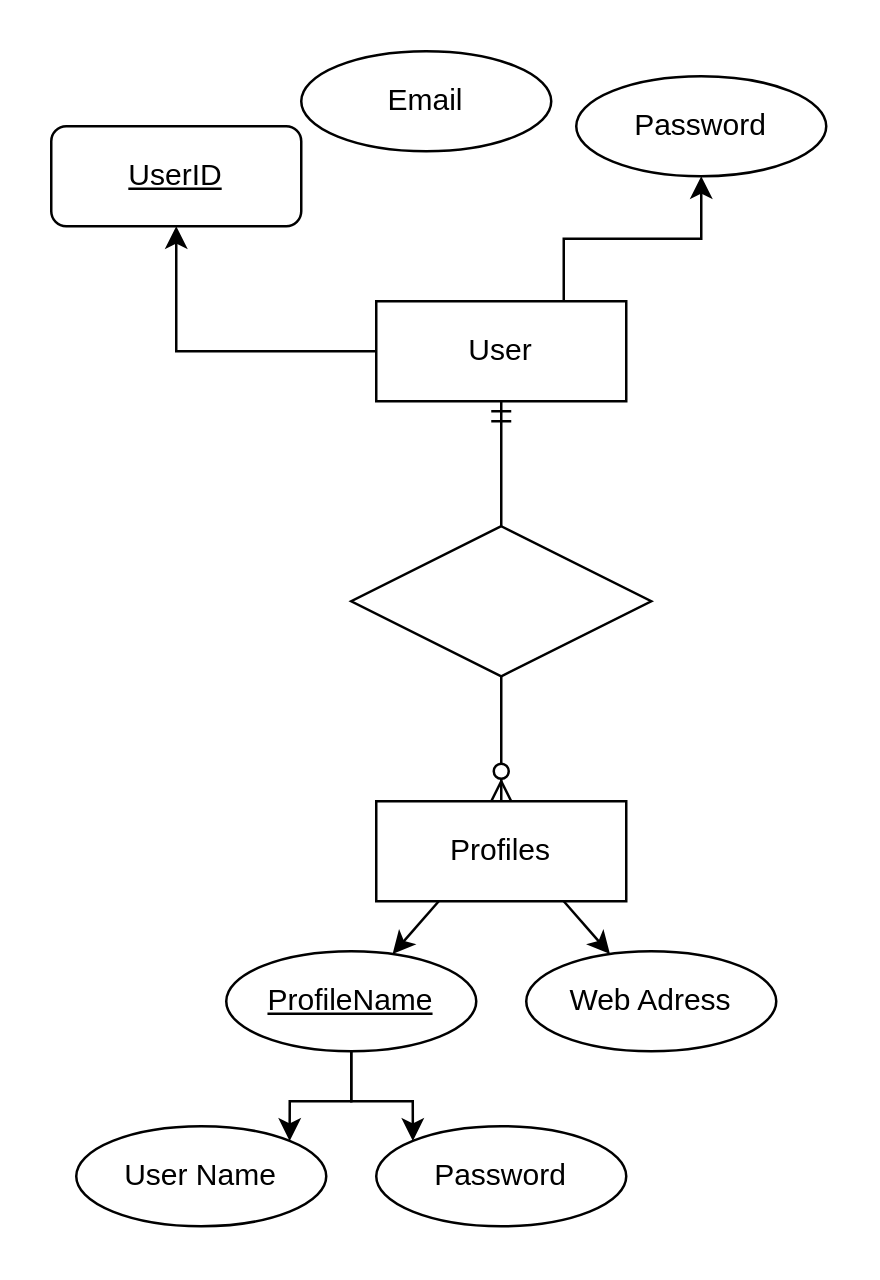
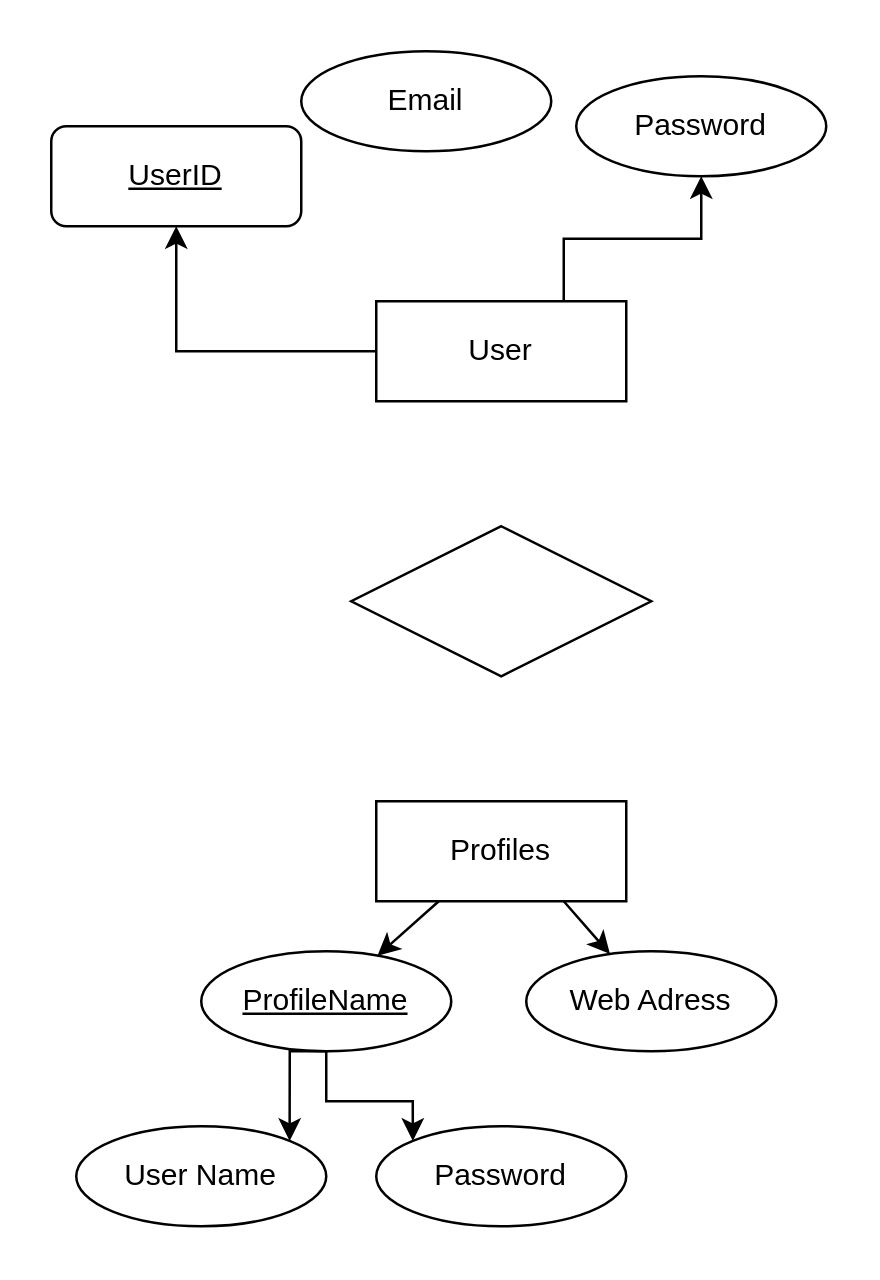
(501, 463) -> none
(351, 1001) -> (326, 1001)
